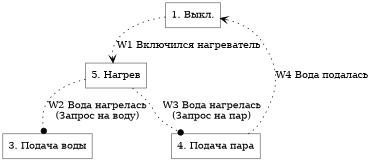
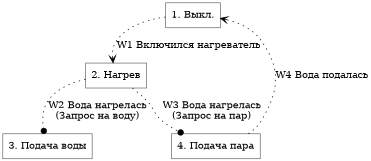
(116, 76) -> (116, 76)
